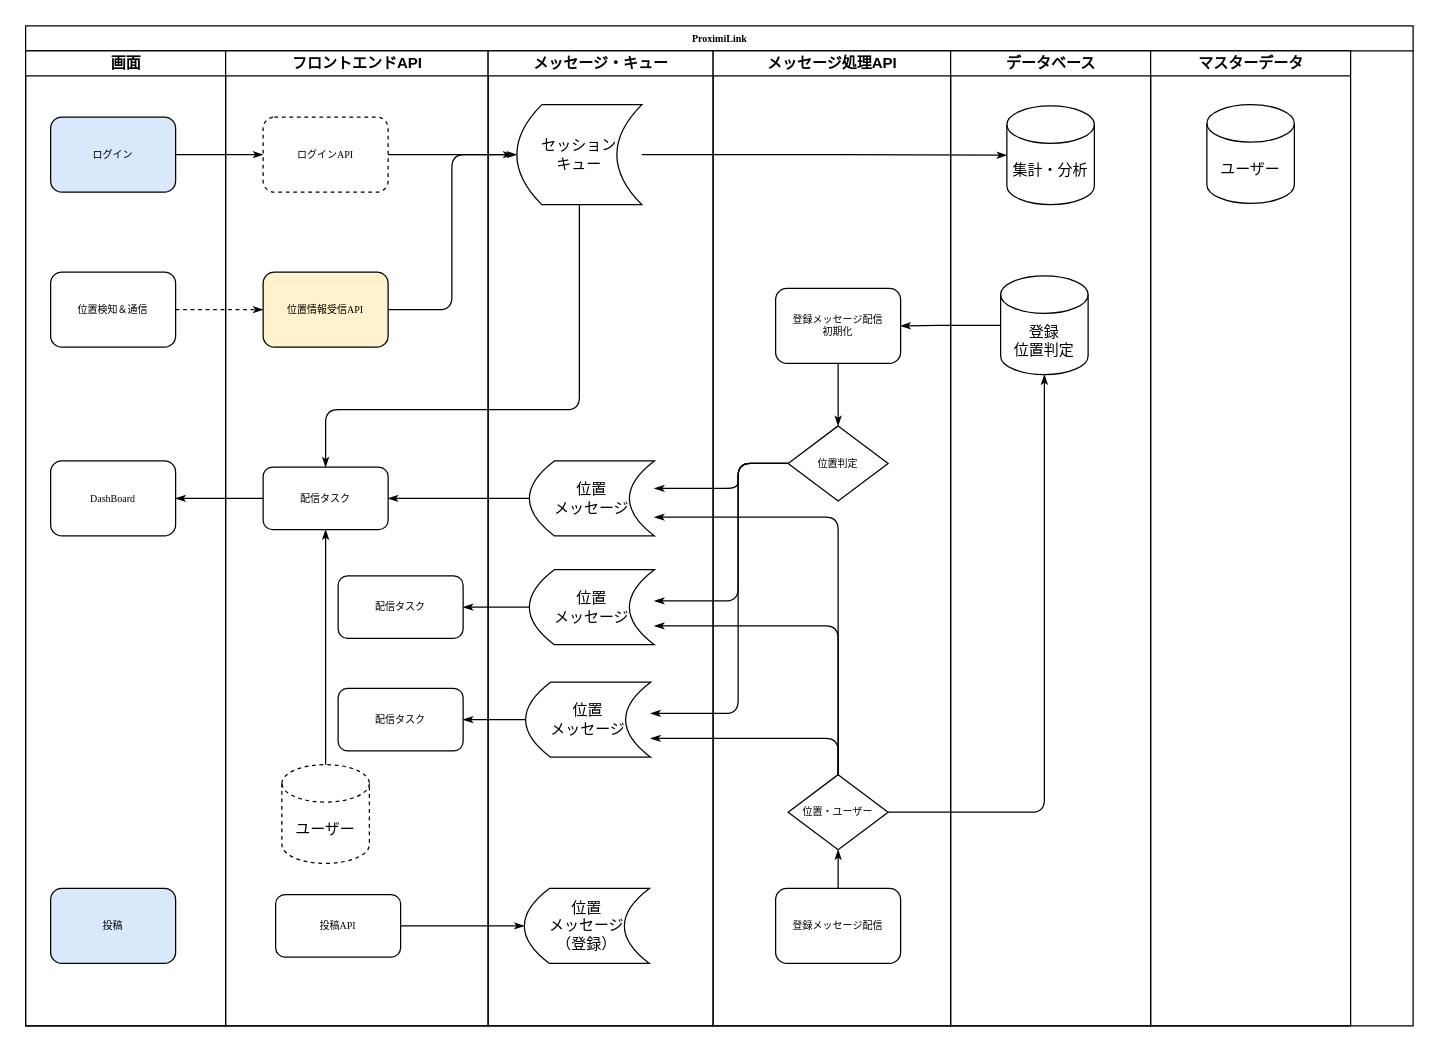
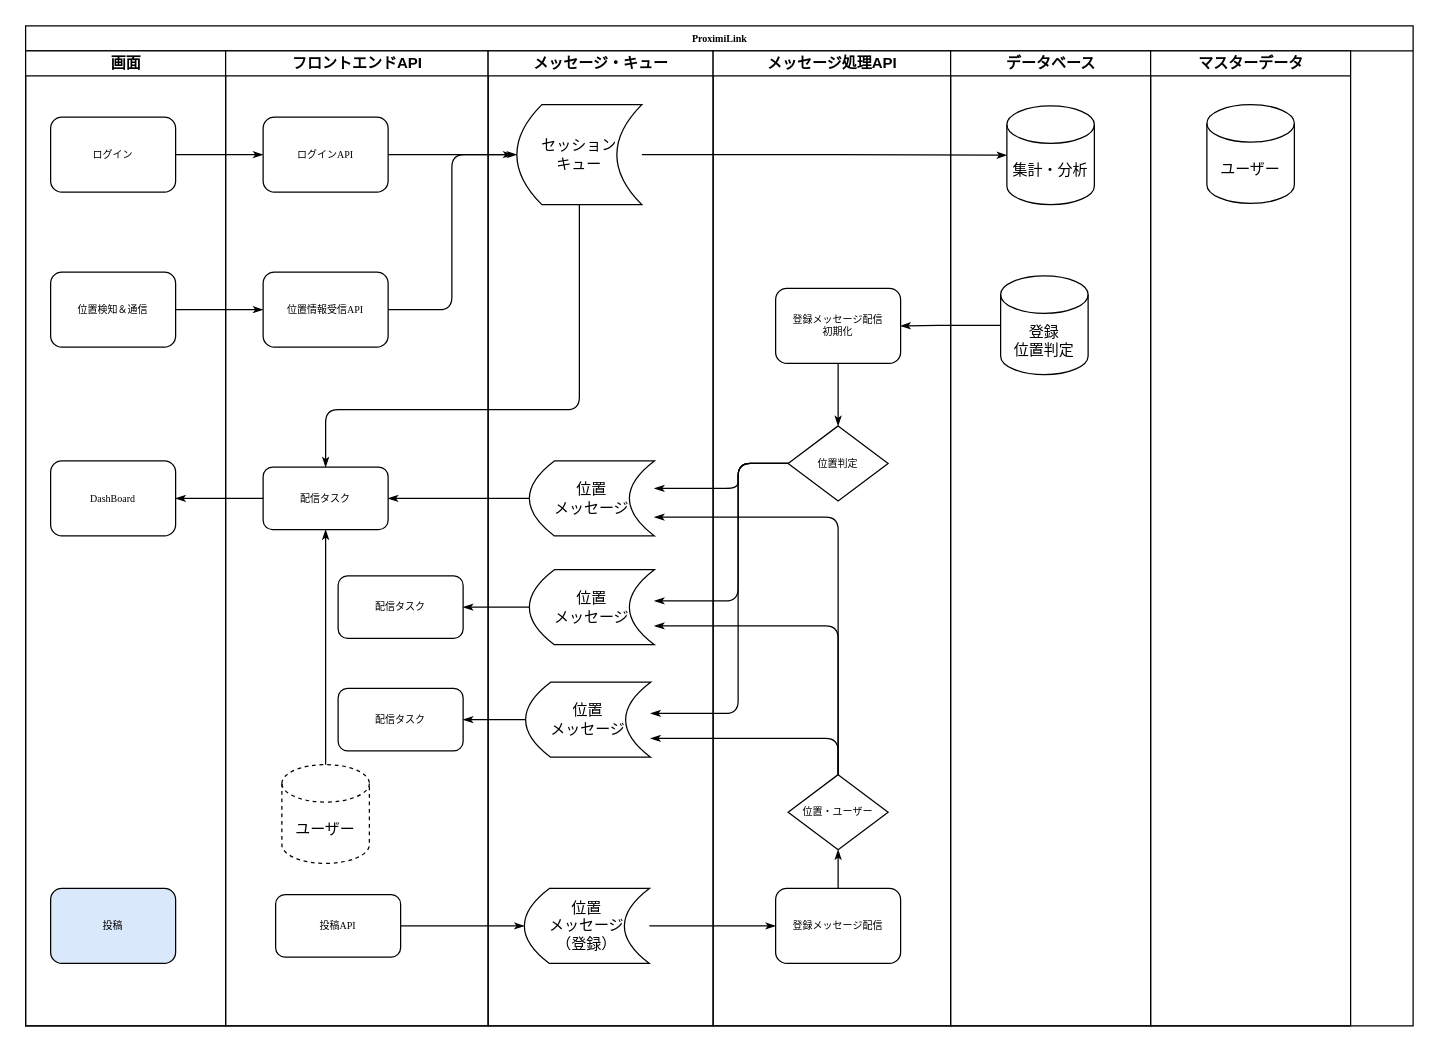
(113, 154) -> (113, 154)
(326, 154) -> (326, 154)
(216, 309) -> (216, 309)
(326, 309) -> (326, 309)
(1044, 669) -> none
none -> (708, 926)
